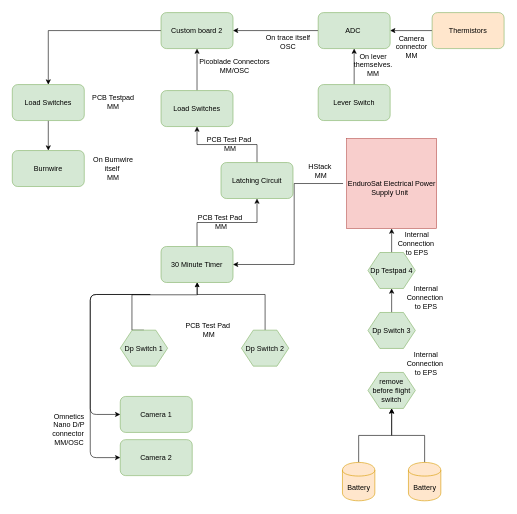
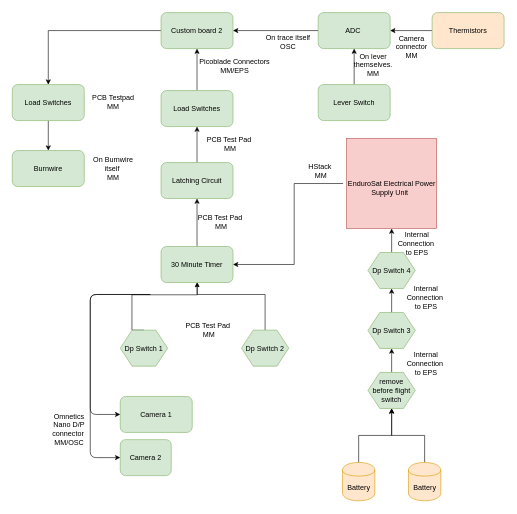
(235, 66) -> (235, 66)
(257, 180) -> (197, 180)
(392, 270) -> (392, 270)
none -> (392, 362)
(156, 458) -> (146, 458)
